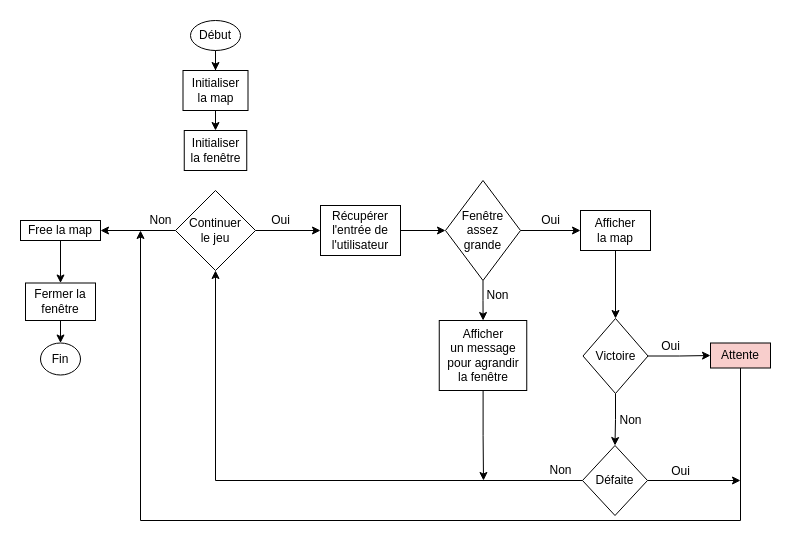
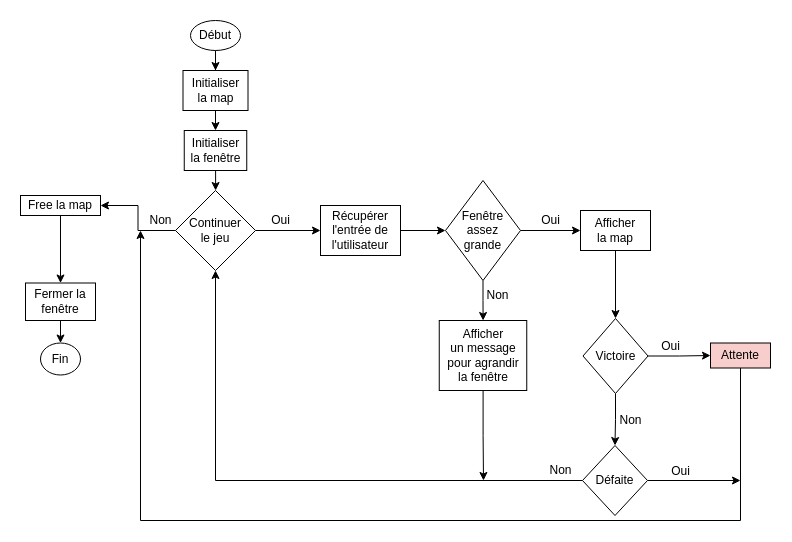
none -> (216, 177)
(61, 231) -> (61, 206)
